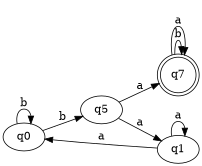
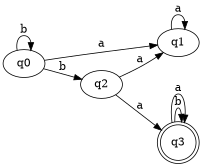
(178, 75) -> (178, 143)
(102, 110) -> (102, 84)
(105, 144) -> (97, 53)
